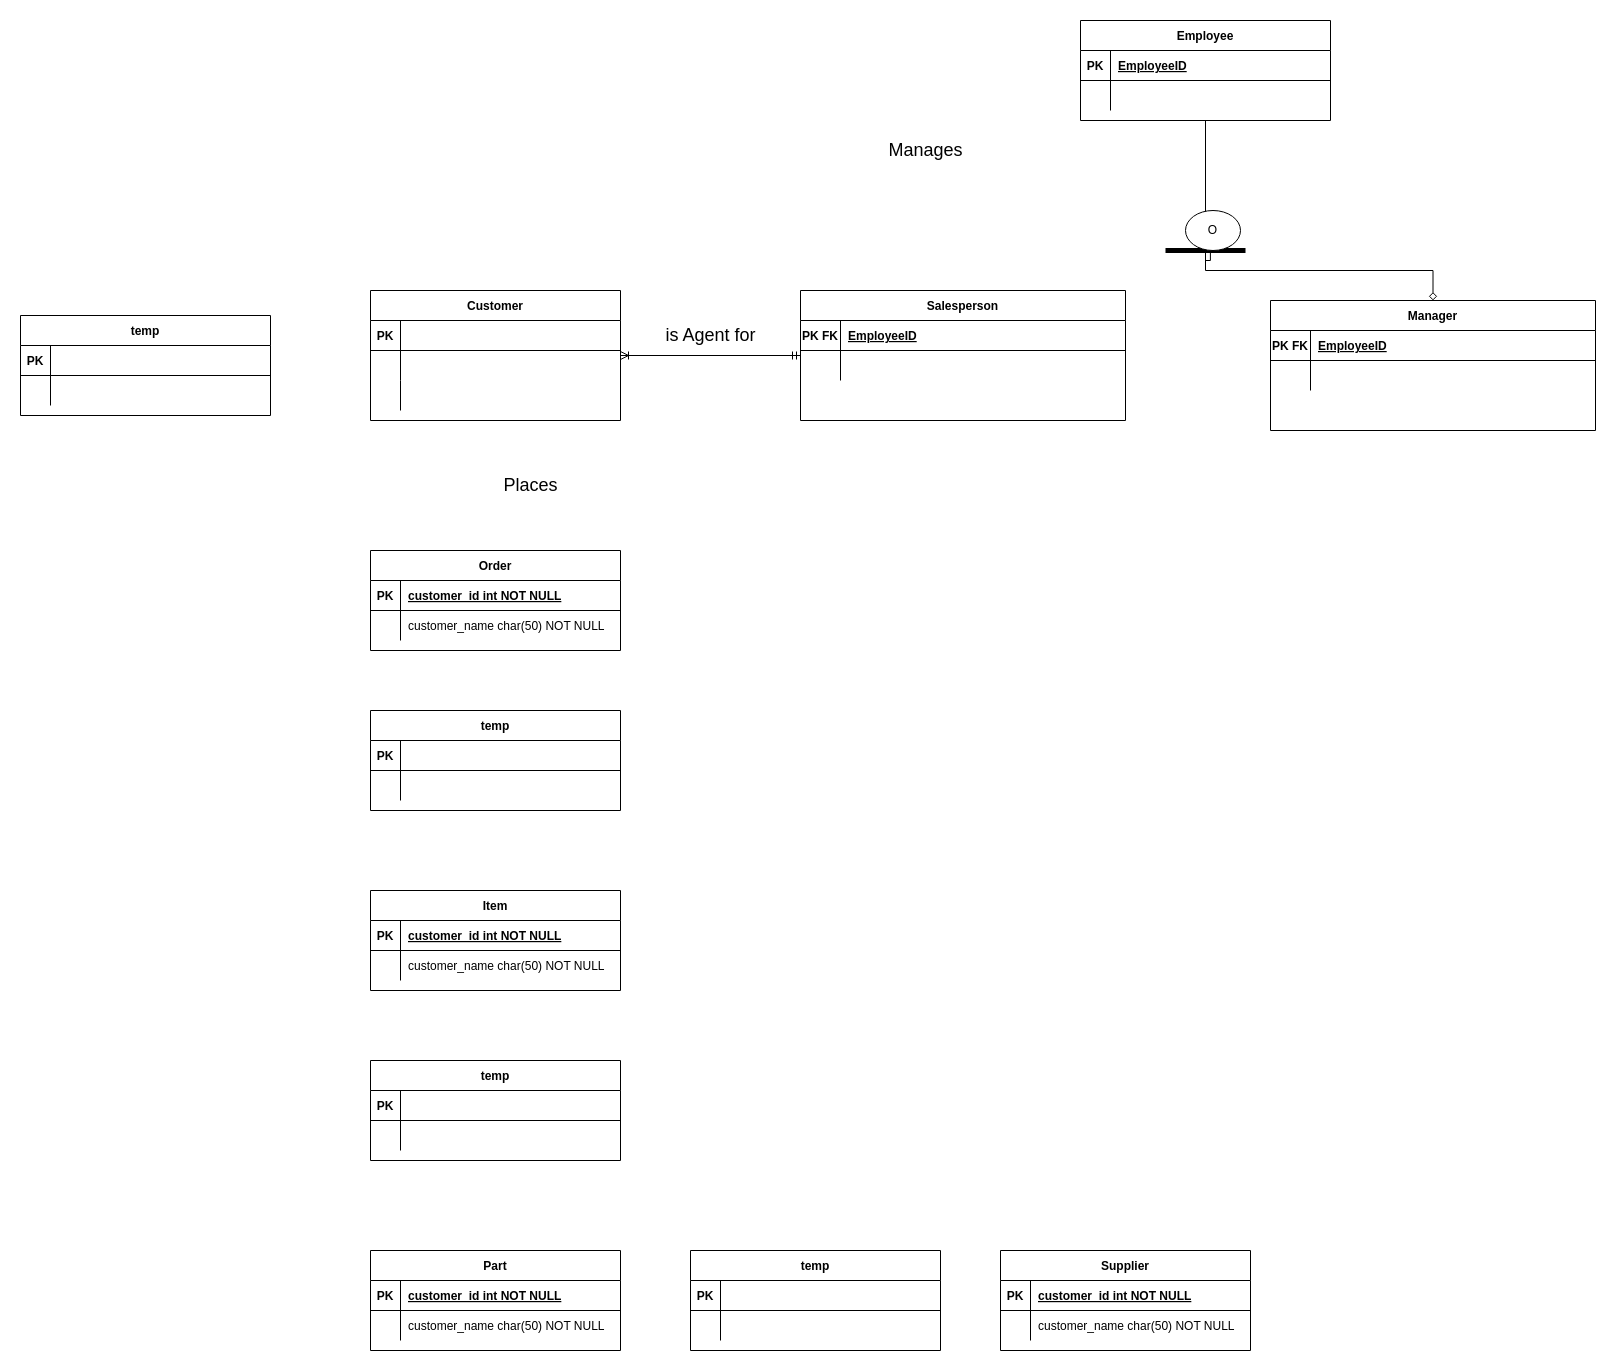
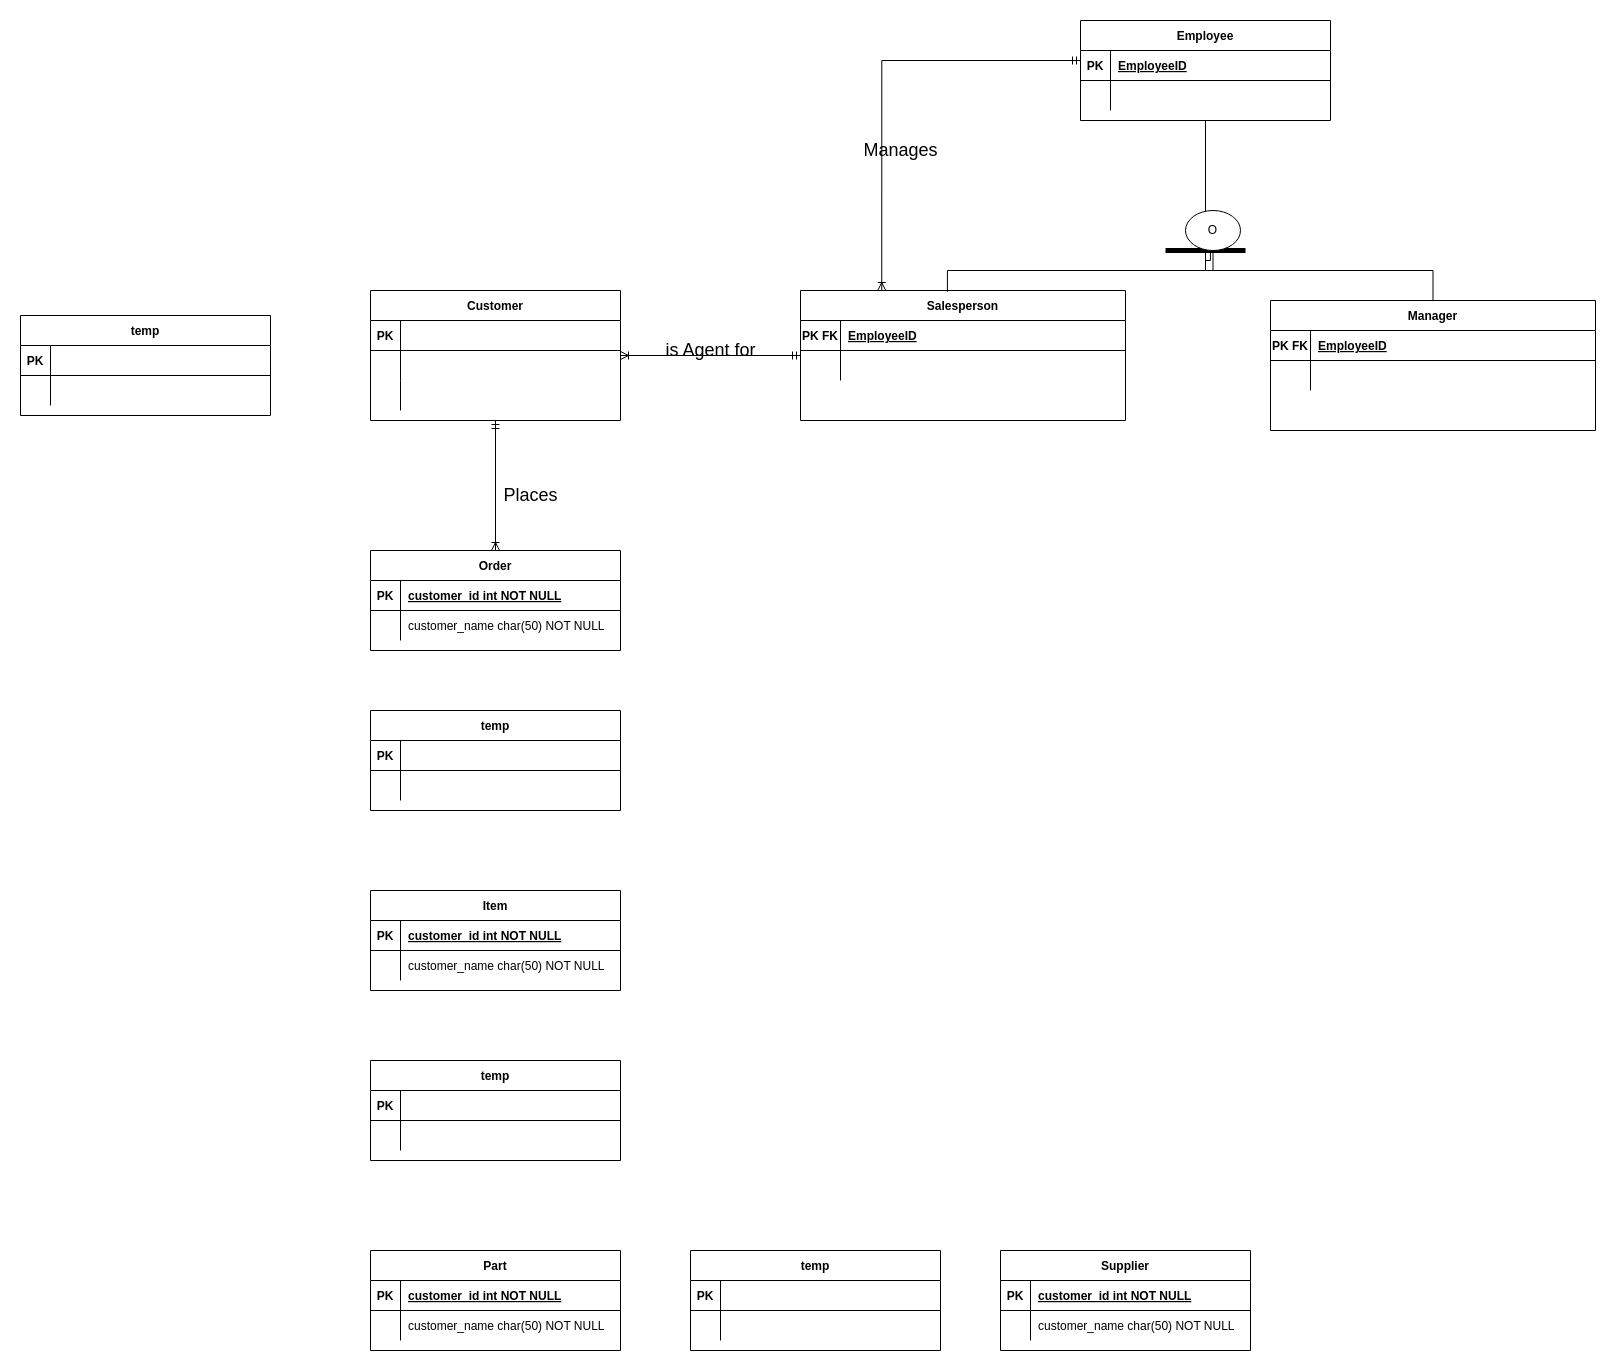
none -> (882, 78)
(926, 151) -> (901, 151)
none -> (1065, 271)
(1433, 292) -> (1433, 296)
(711, 336) -> (711, 351)
none -> (496, 486)
(531, 486) -> (531, 496)
